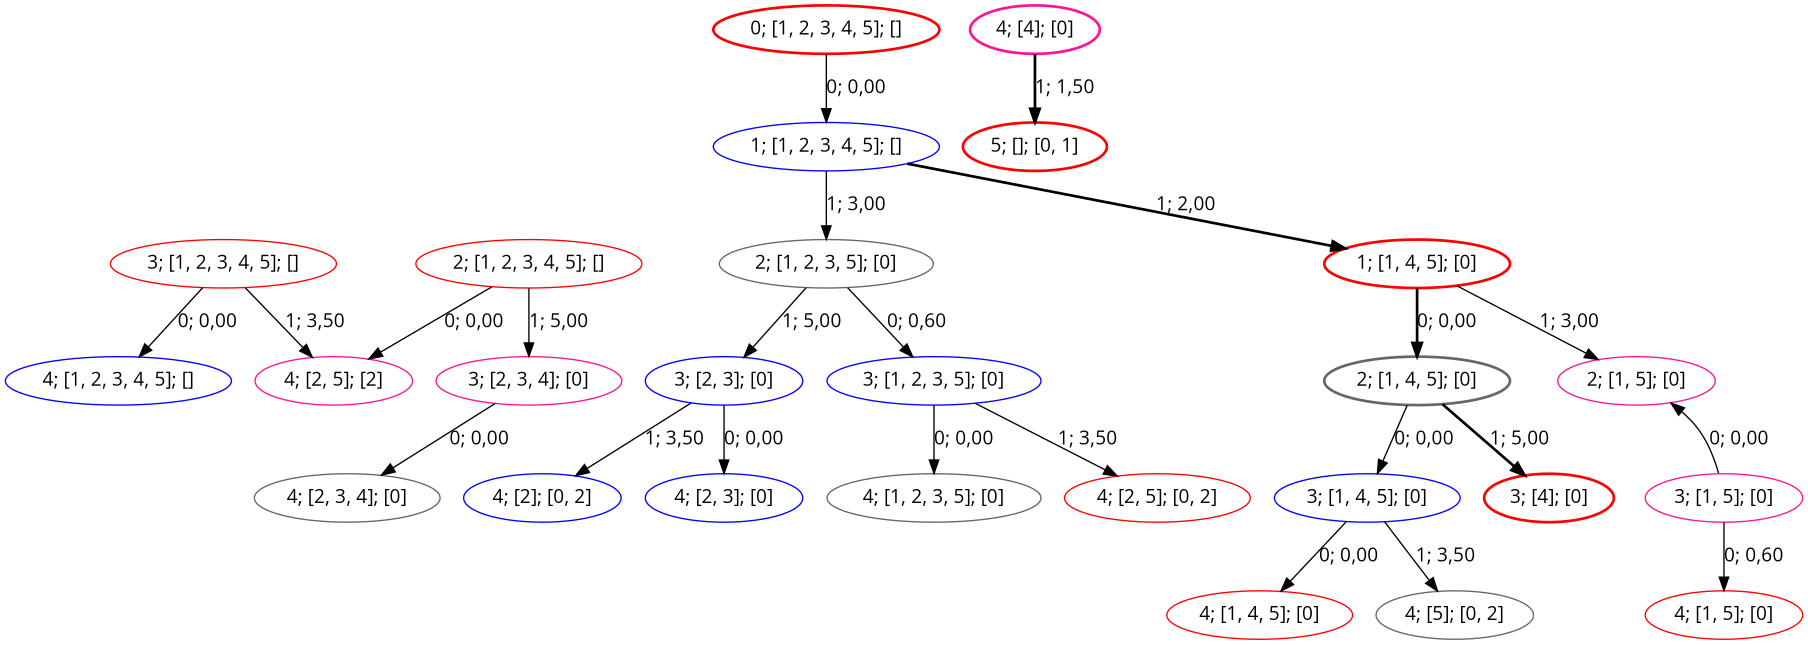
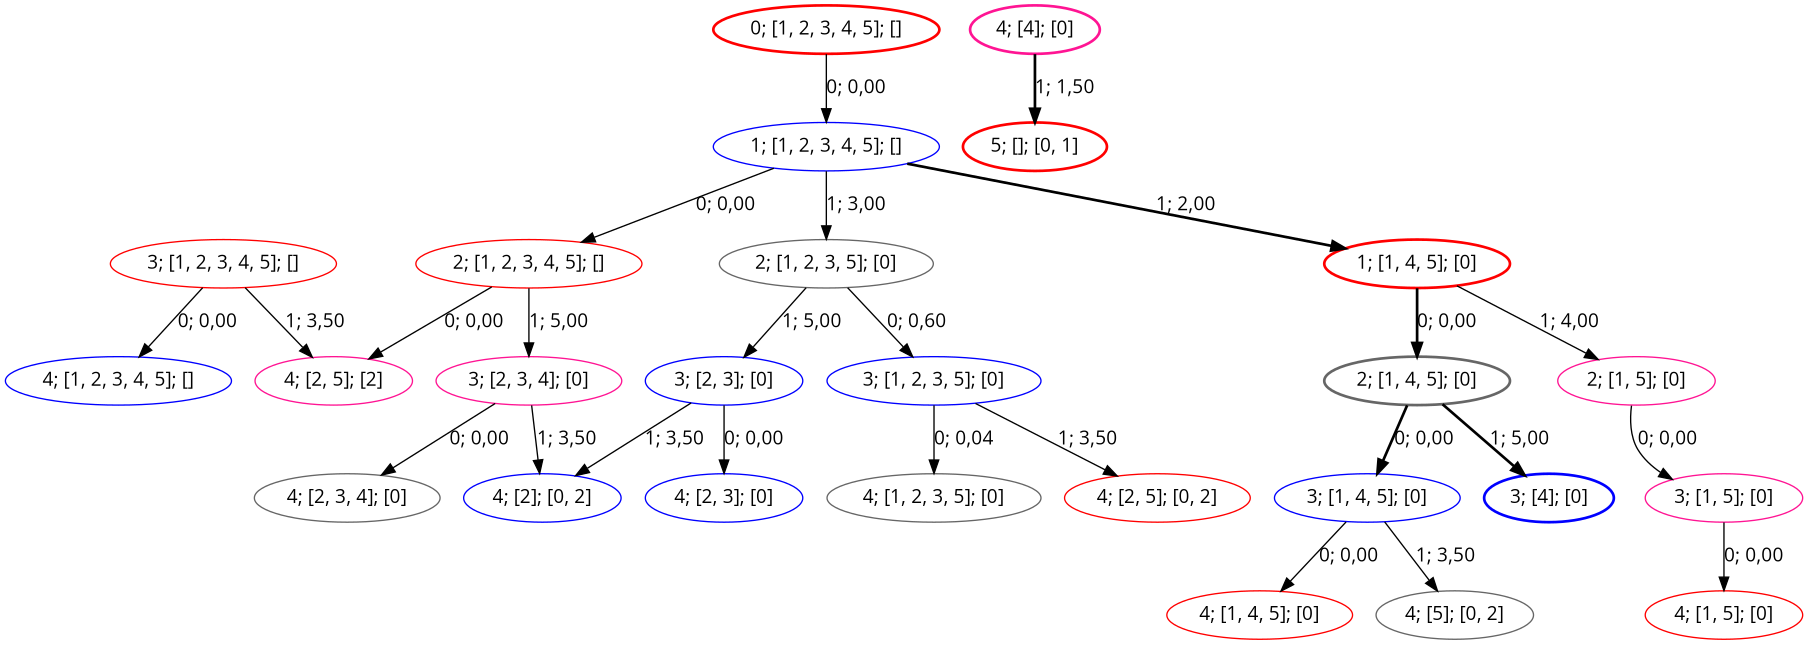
none -> (684, 203)
(1570, 322) -> (1570, 322)
none -> (535, 433)
(1395, 433) -> (1395, 433)
(964, 439) -> (964, 439)
(1705, 439) -> (1635, 444)
(1549, 498) -> (1549, 498)
(1754, 557) -> (1754, 557)
